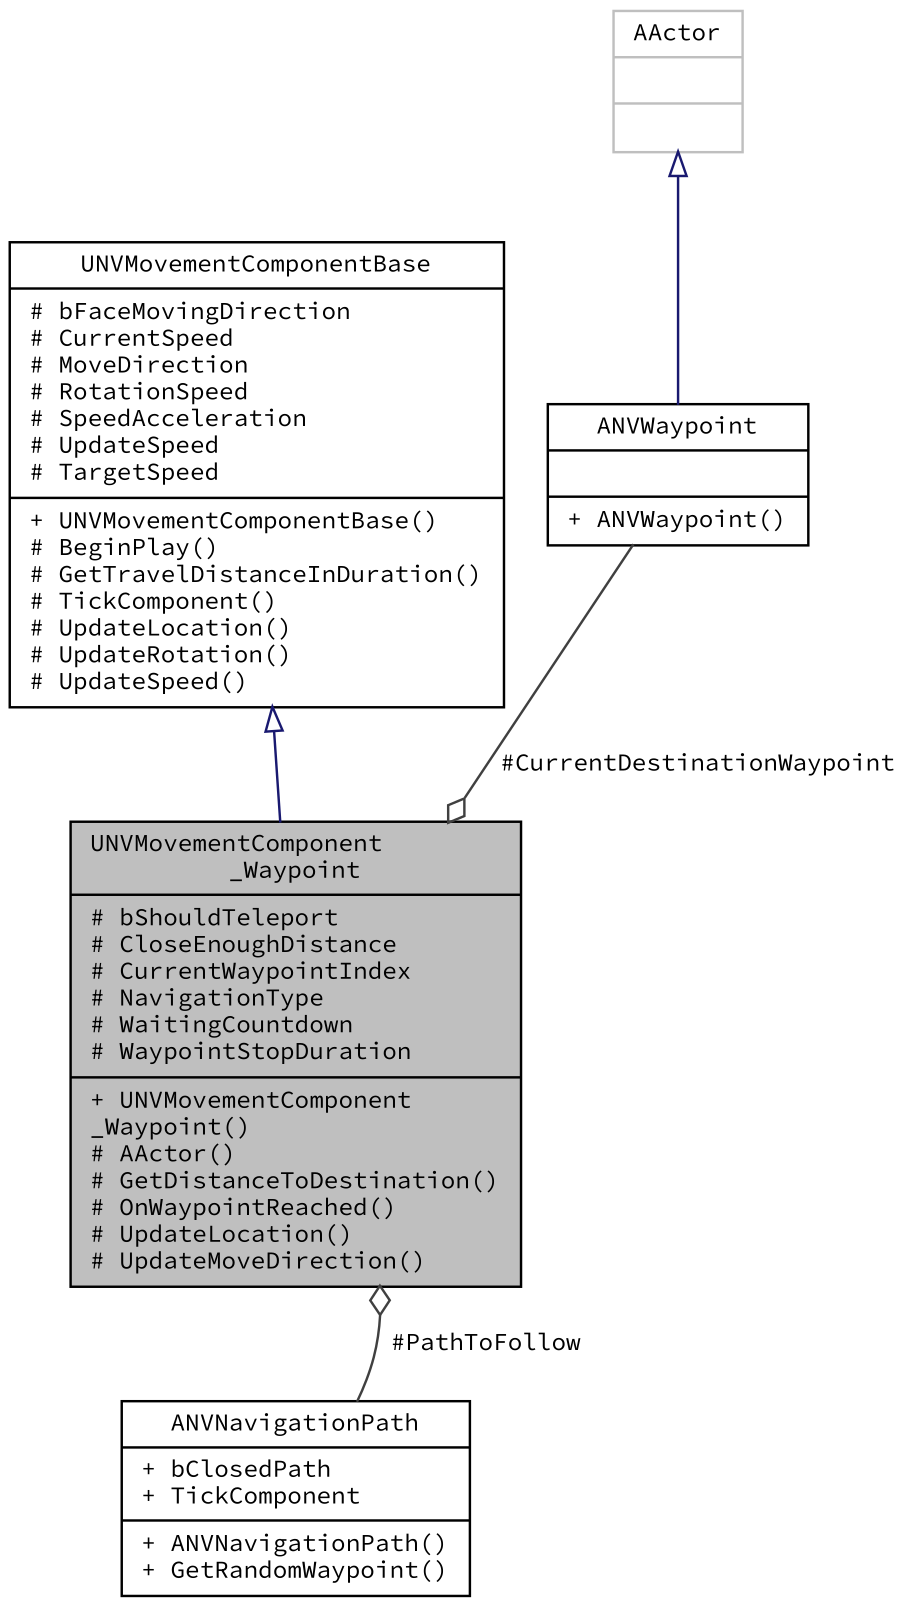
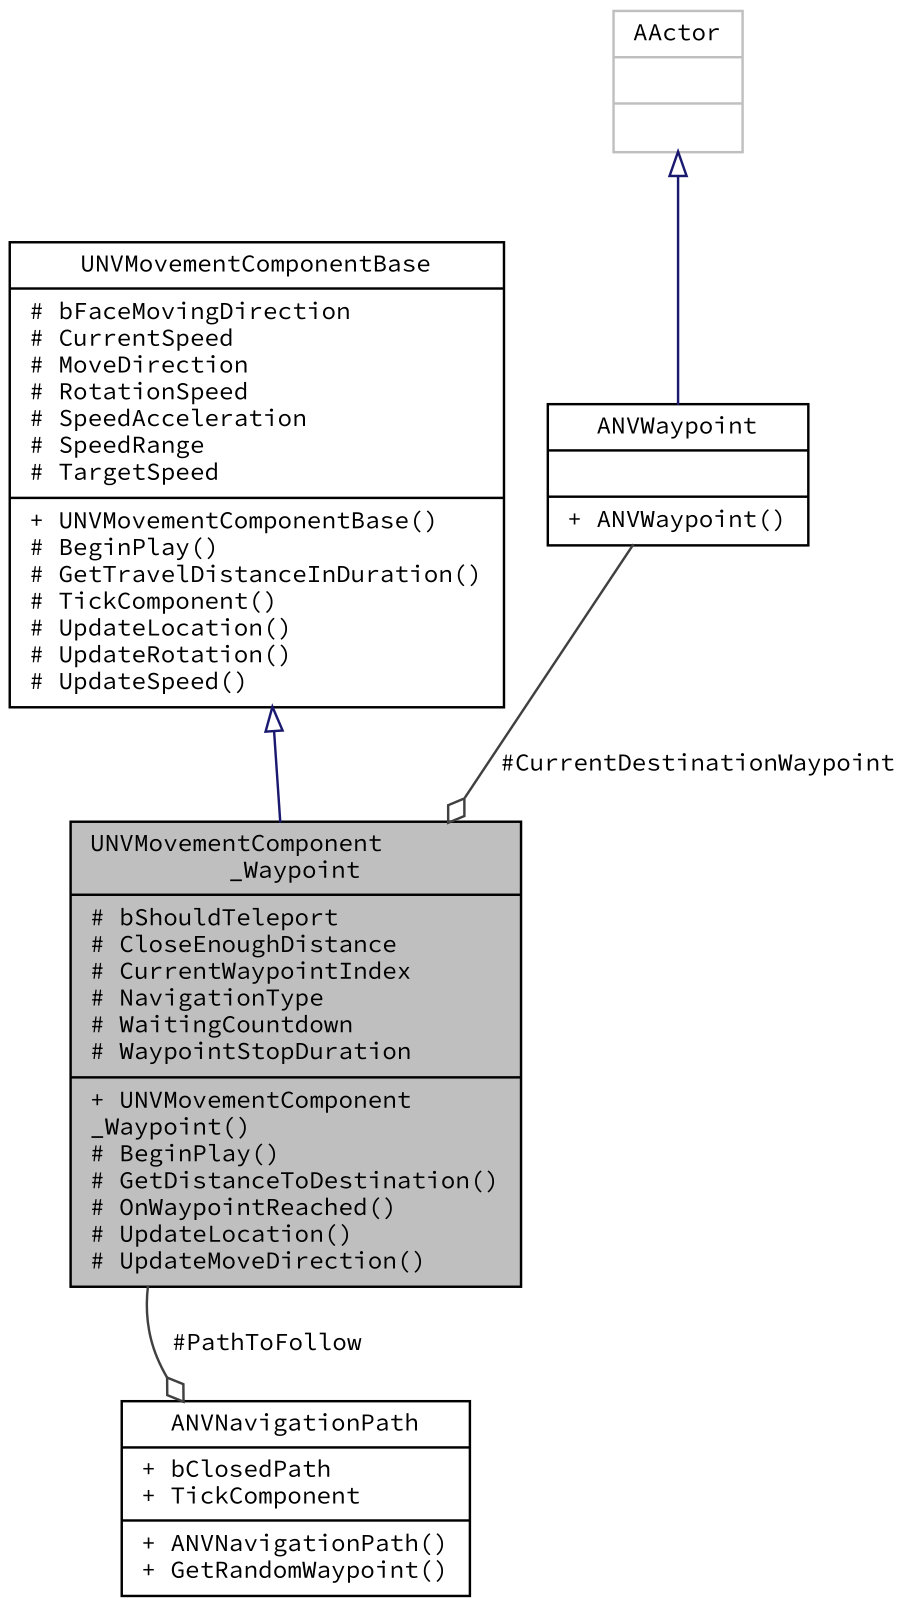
(125, 446) -> (118, 446)
(164, 1154) -> (186, 1154)
(373, 1360) -> (150, 1333)
